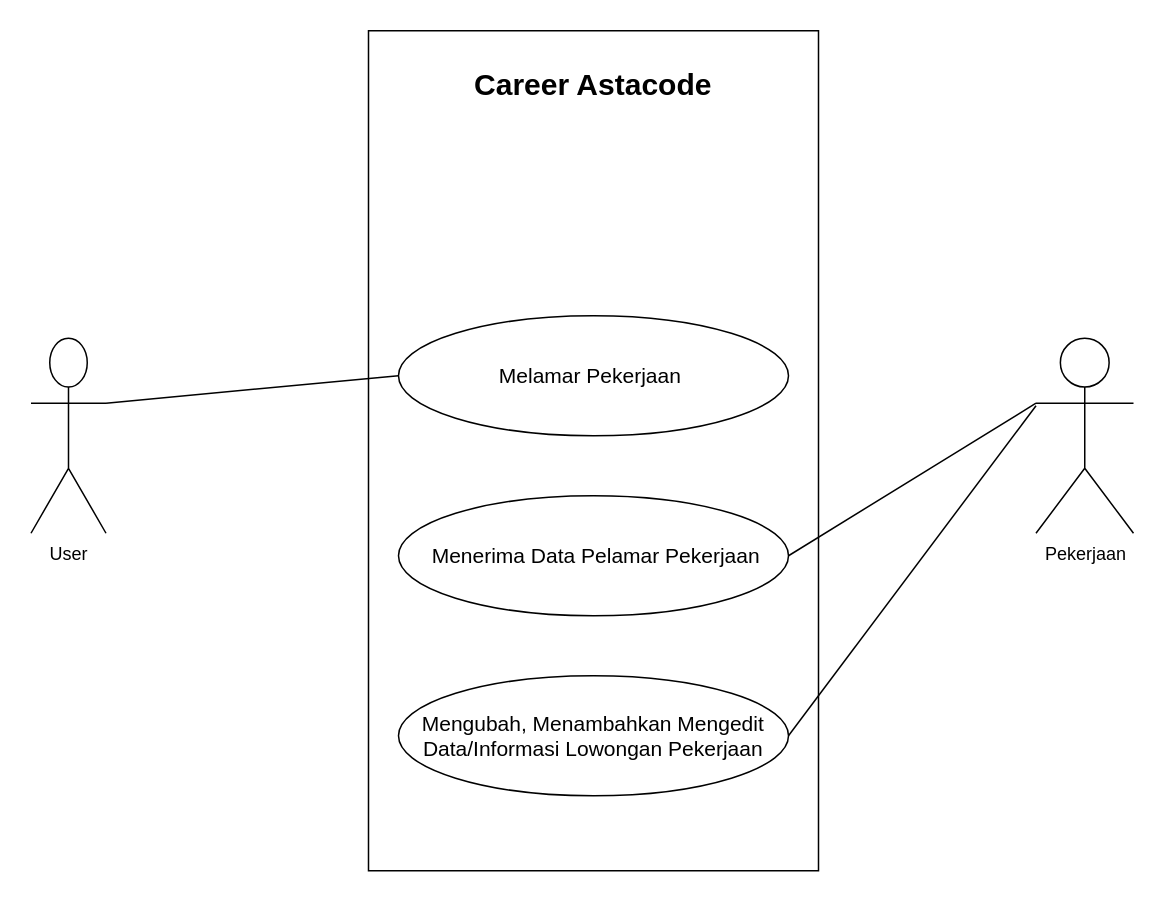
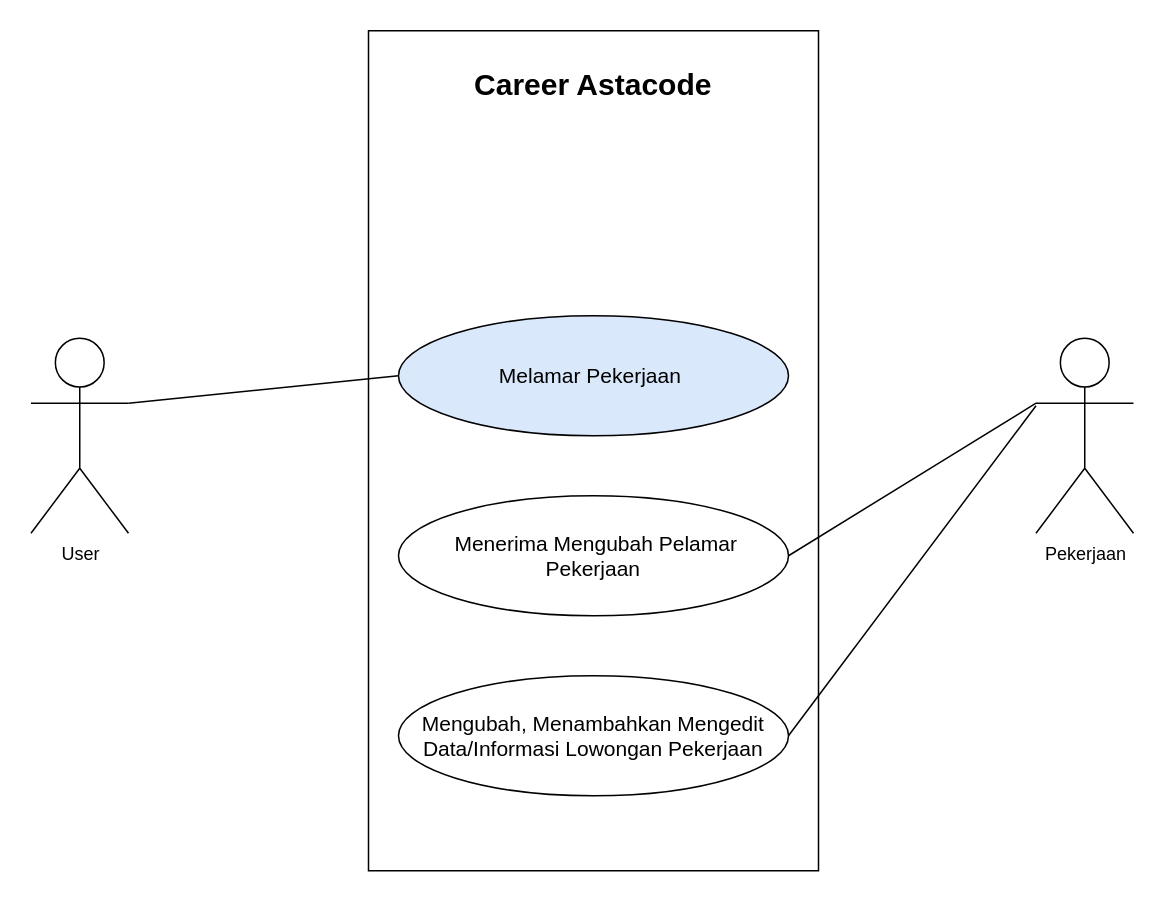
(593, 376) -> (593, 376)
(68, 436) -> (80, 436)
(593, 556) -> (593, 556)
